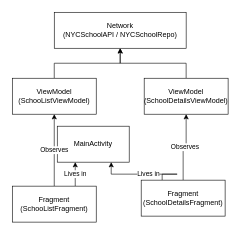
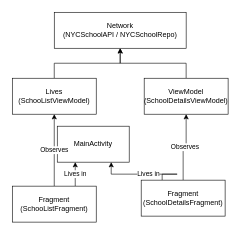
(54, 96) -> (54, 96)
